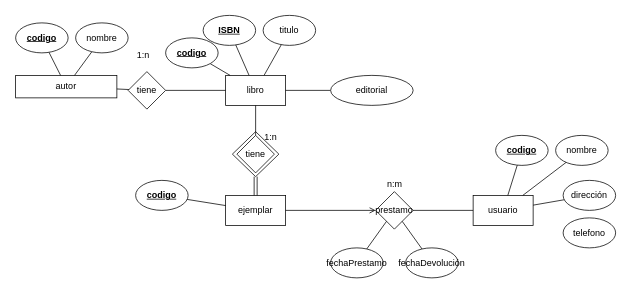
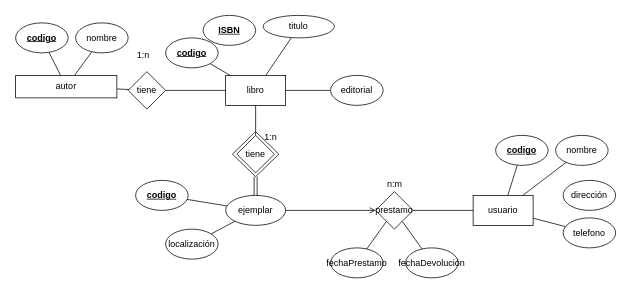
(289, 30) -> (299, 27)
(242, 61) -> none
(372, 90) -> (357, 90)
(548, 203) -> none
(255, 210) -> (255, 210)
none -> (549, 222)
none -> (223, 228)
none -> (192, 244)
